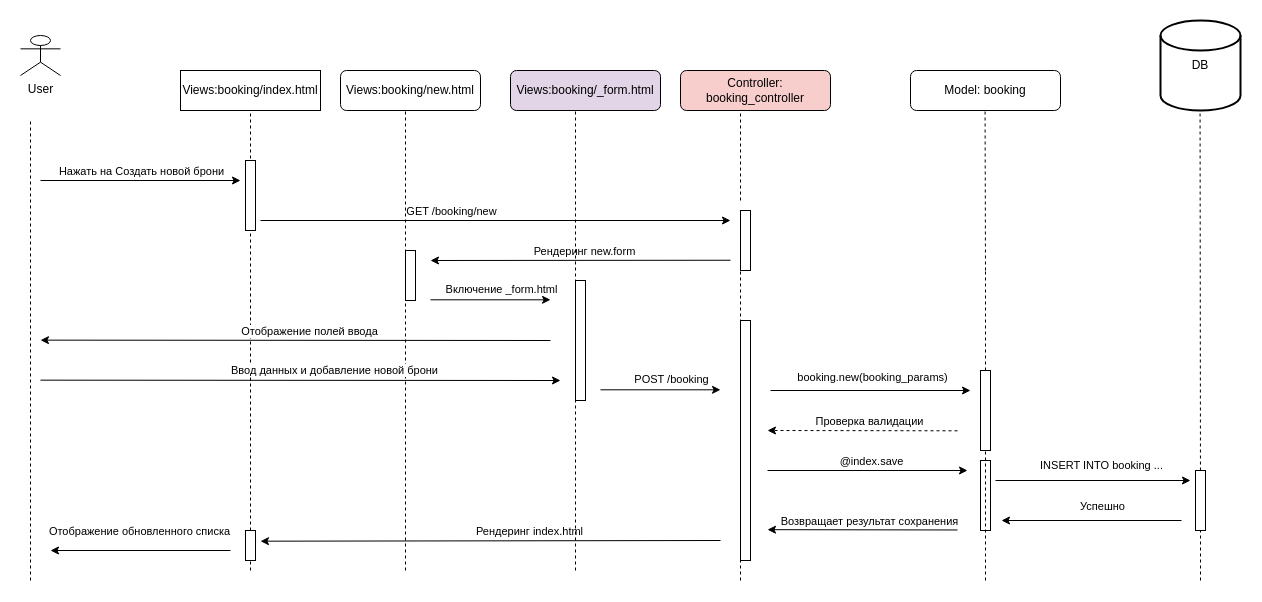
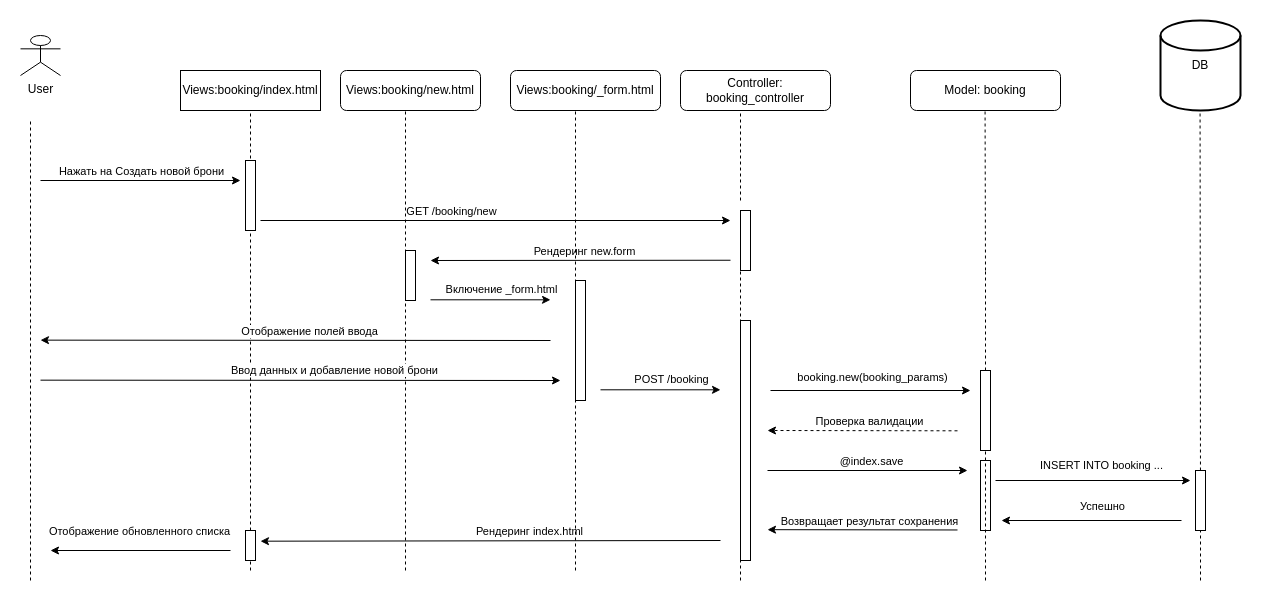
(586, 91) -> (586, 91)
(756, 91) -> (756, 91)
